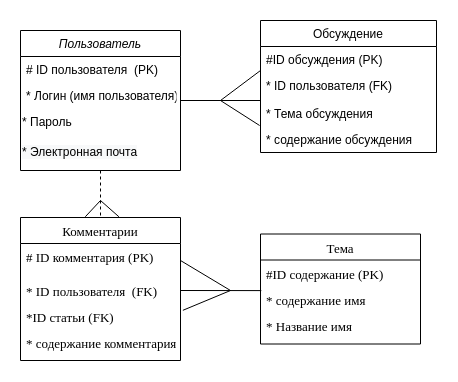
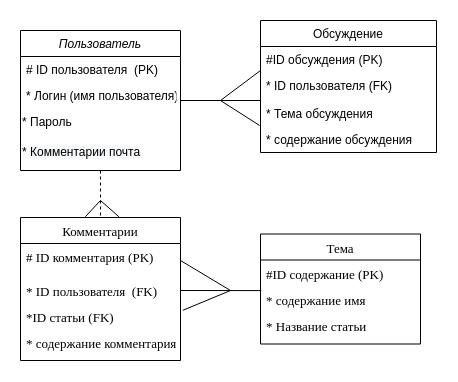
(83, 153) -> (83, 153)
(314, 326) -> (325, 326)
